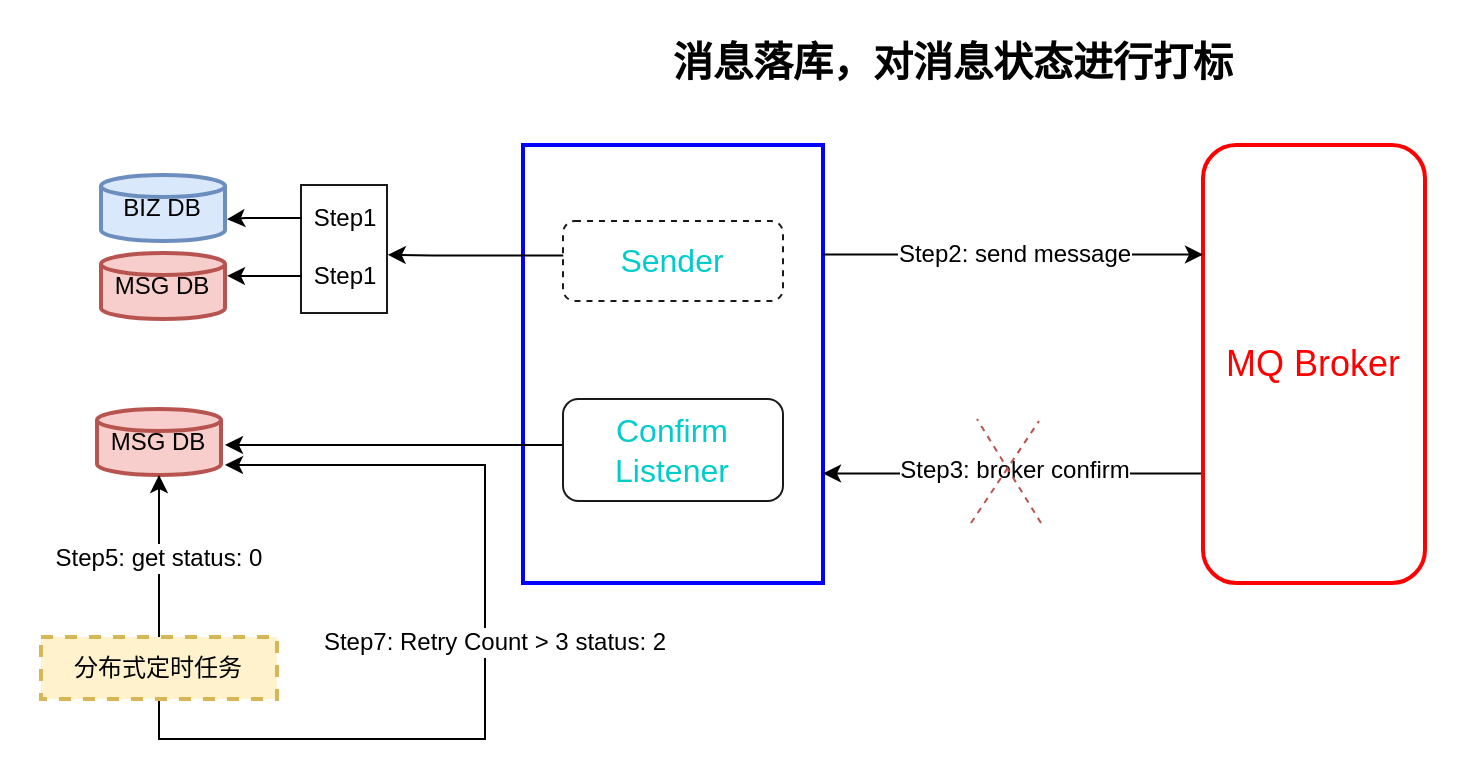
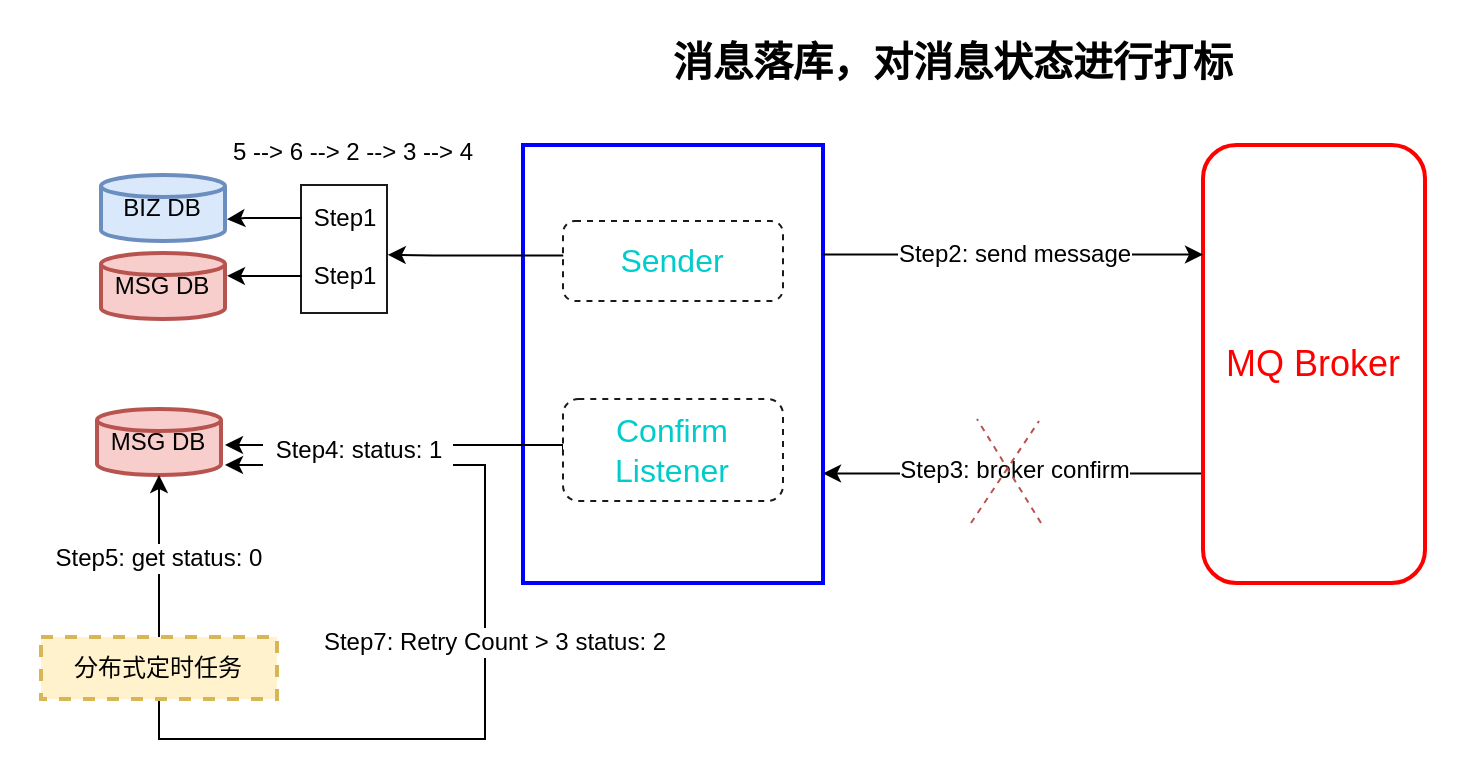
none -> (352, 152)
none -> (358, 450)
(673, 450) -> (673, 450)
